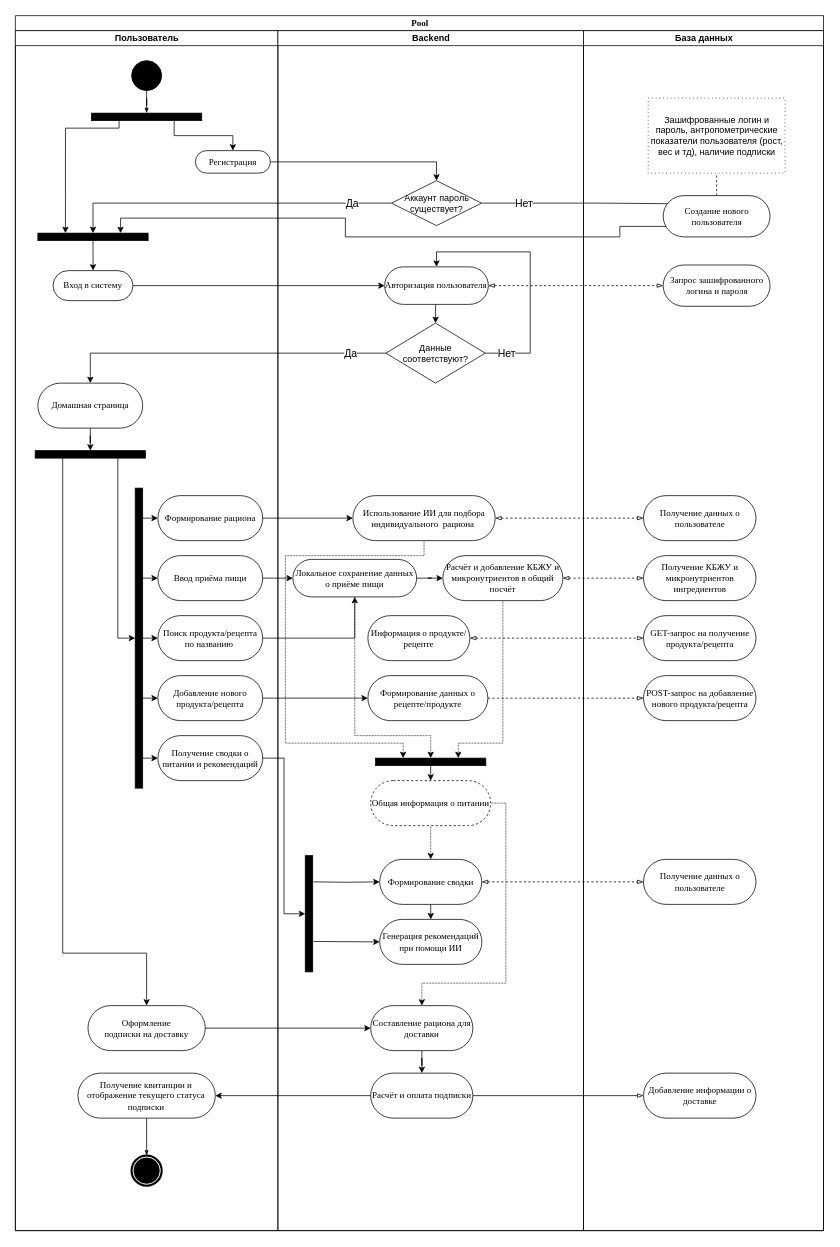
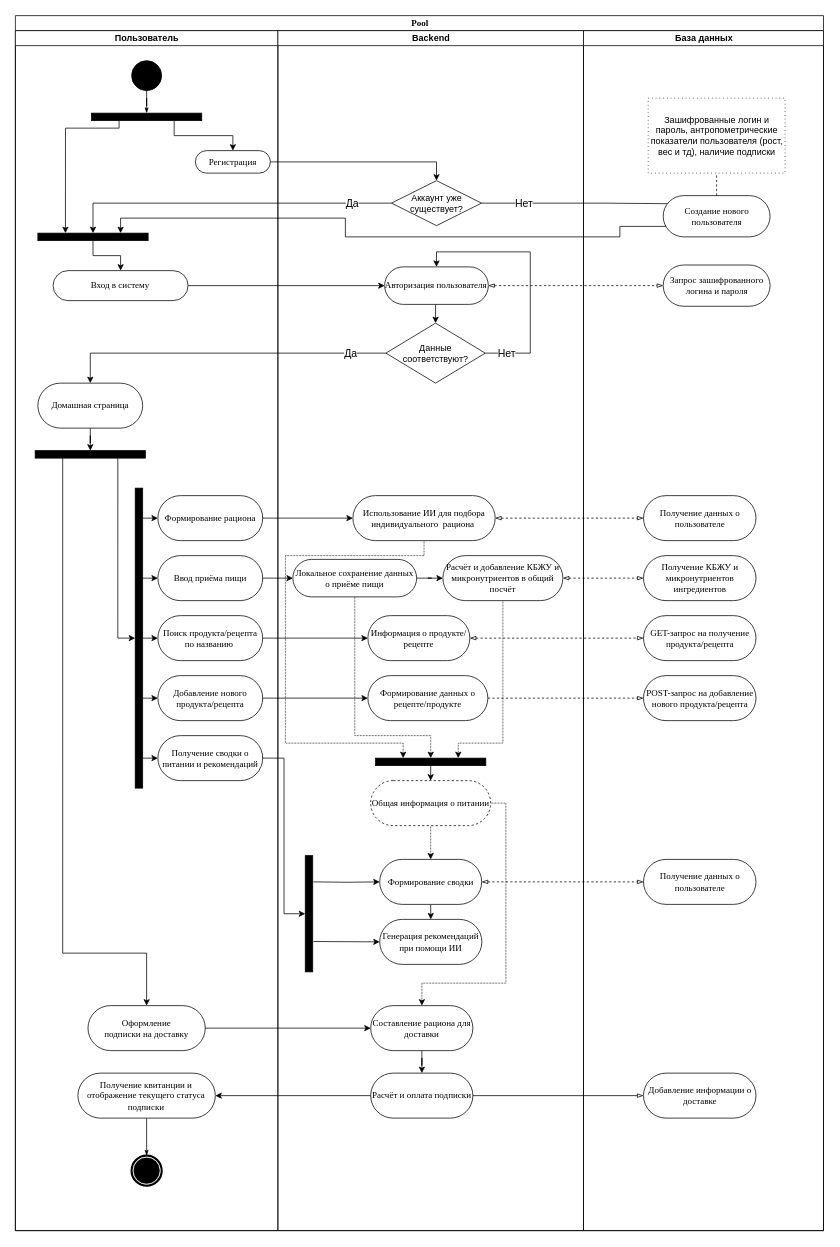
(437, 203) -> (437, 203)
(93, 285) -> (121, 285)
(352, 638) -> (361, 638)
